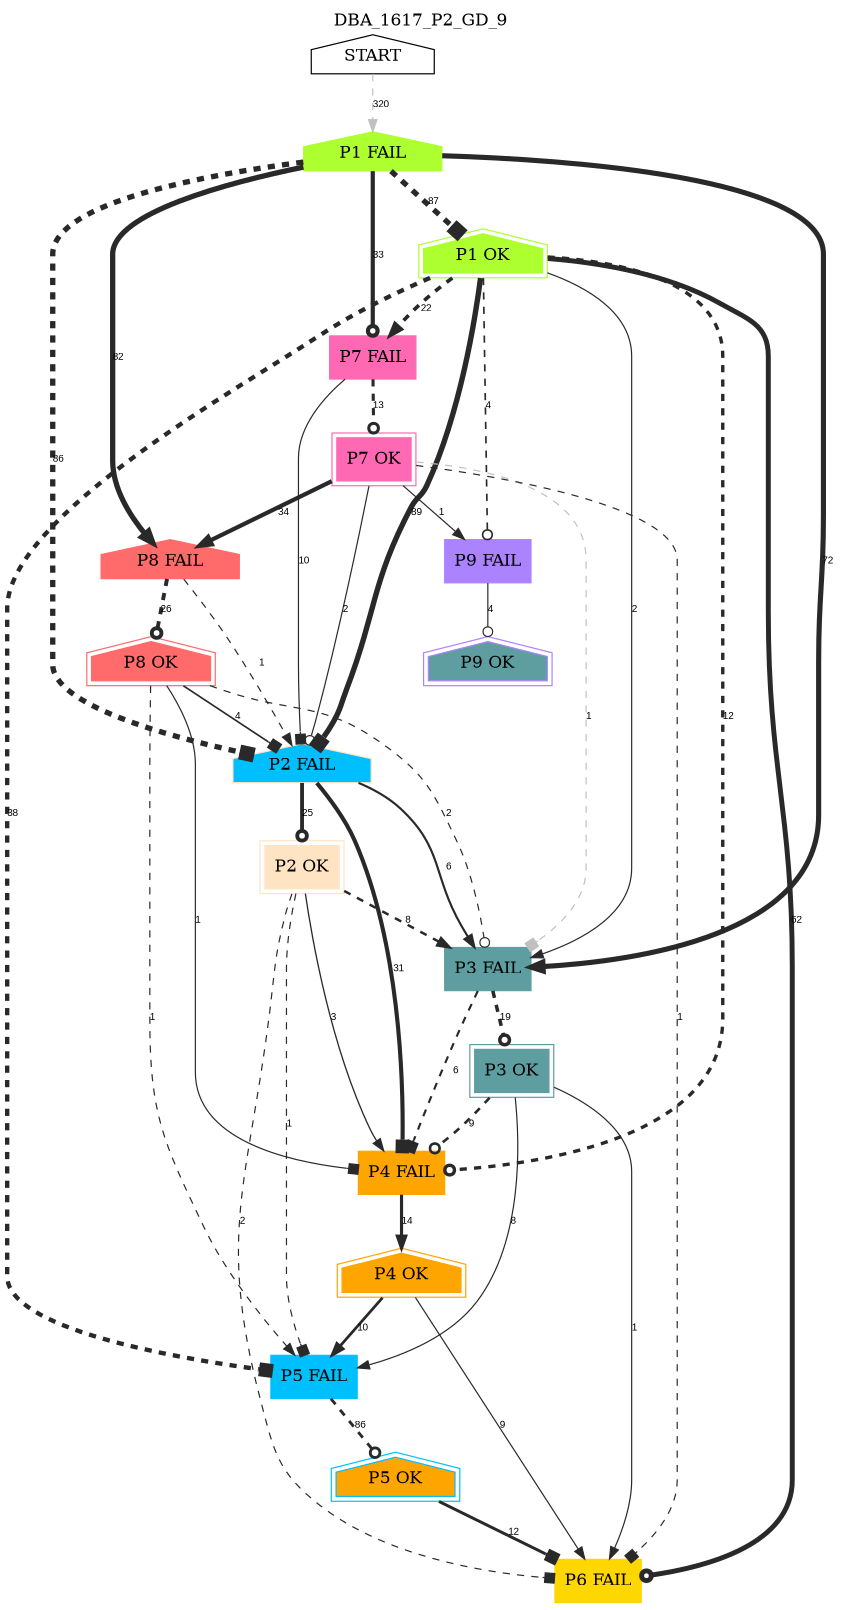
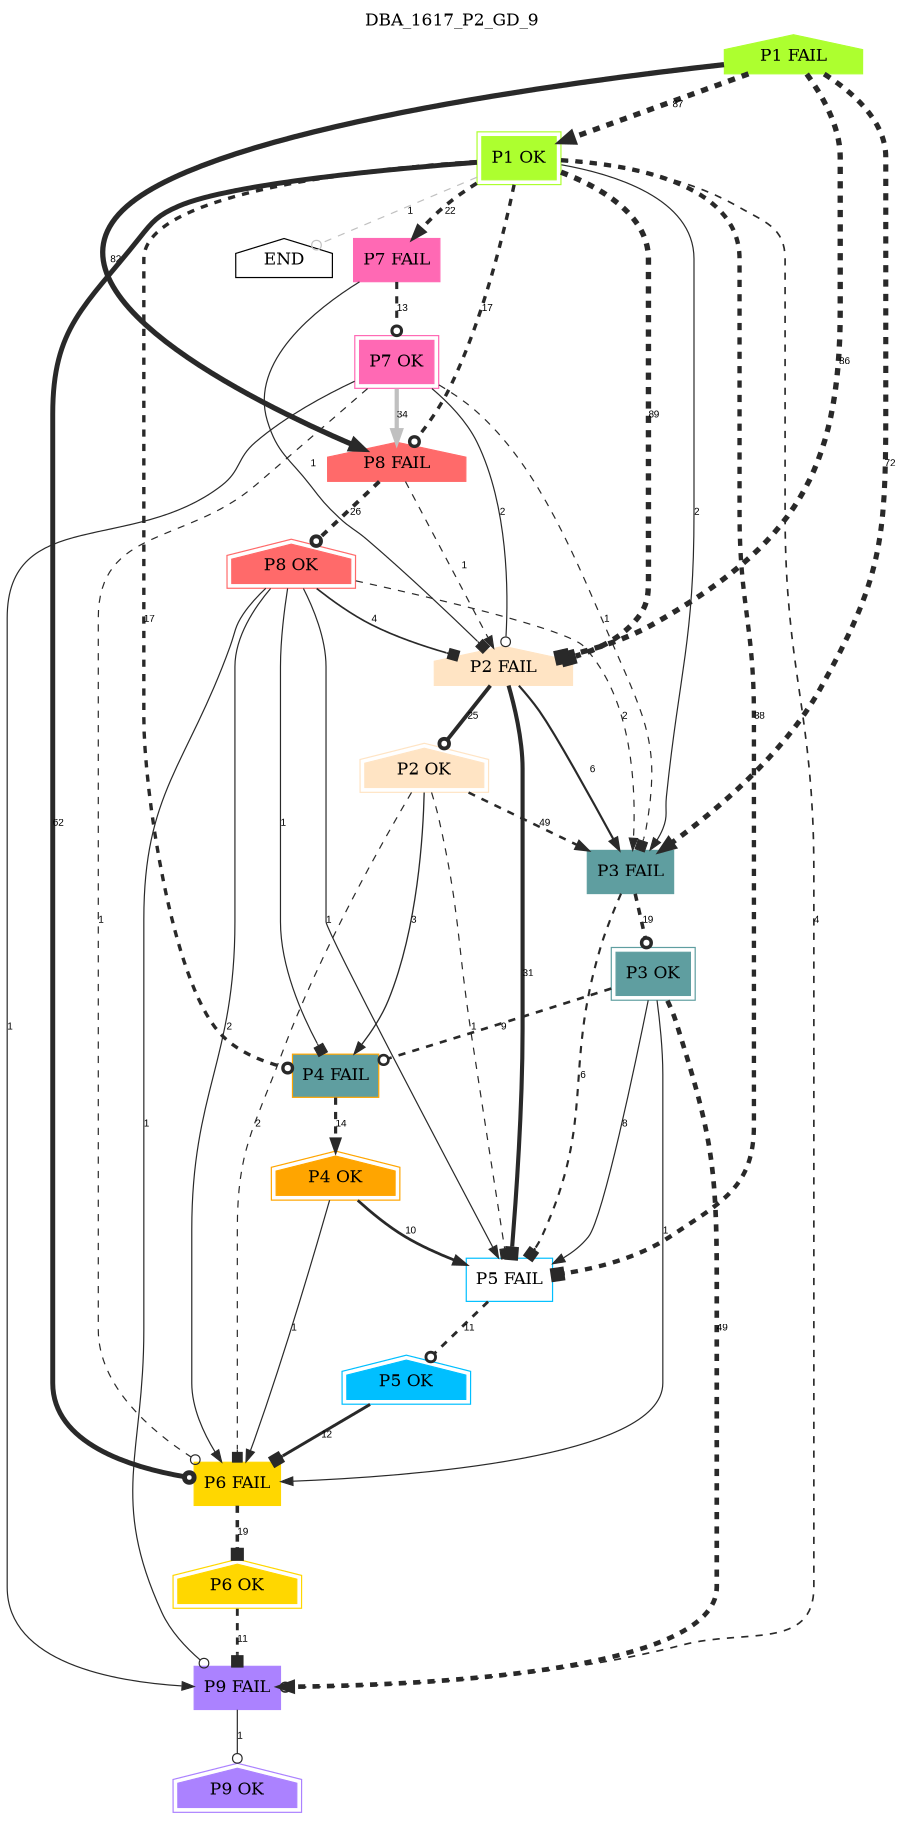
(373, 56) -> none
(421, 198) -> (661, 106)
(373, 249) -> none
(483, 255) -> (519, 158)
none -> (284, 260)
none -> (479, 316)
(823, 501) -> (885, 483)
(410, 509) -> (648, 411)
(271, 511) -> (397, 409)
(304, 561) -> (313, 464)
(491, 610) -> (240, 1736)
(586, 652) -> (590, 591)
(488, 663) -> (237, 1790)
(729, 717) -> (150, 619)
(399, 756) -> (569, 638)
(302, 765) -> (503, 668)
(302, 867) -> (424, 770)
(677, 918) -> (98, 872)
(408, 921) -> (545, 823)
(388, 953) -> (523, 965)
none -> (226, 1019)
(150, 1034) -> (326, 918)
(444, 1065) -> (579, 1071)
none -> (144, 1120)
(402, 1173) -> (336, 1076)
(402, 1215) -> (336, 1118)
(314, 1377) -> (509, 1280)
(361, 1425) -> (470, 1328)
(503, 1425) -> (294, 1328)
(396, 1479) -> (406, 1382)
none -> (717, 1518)
none -> (237, 1586)
